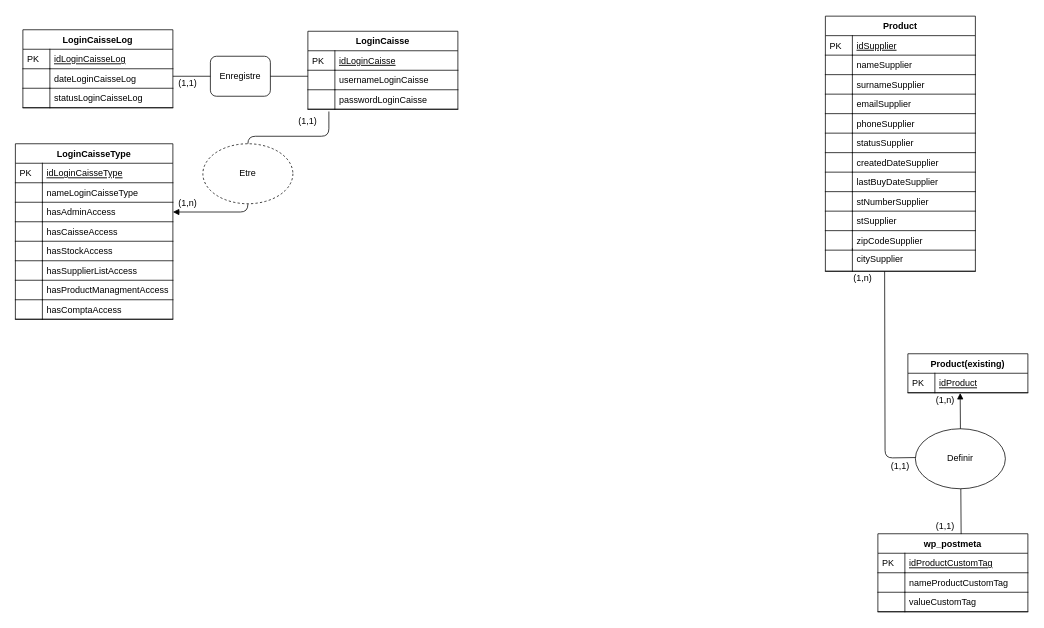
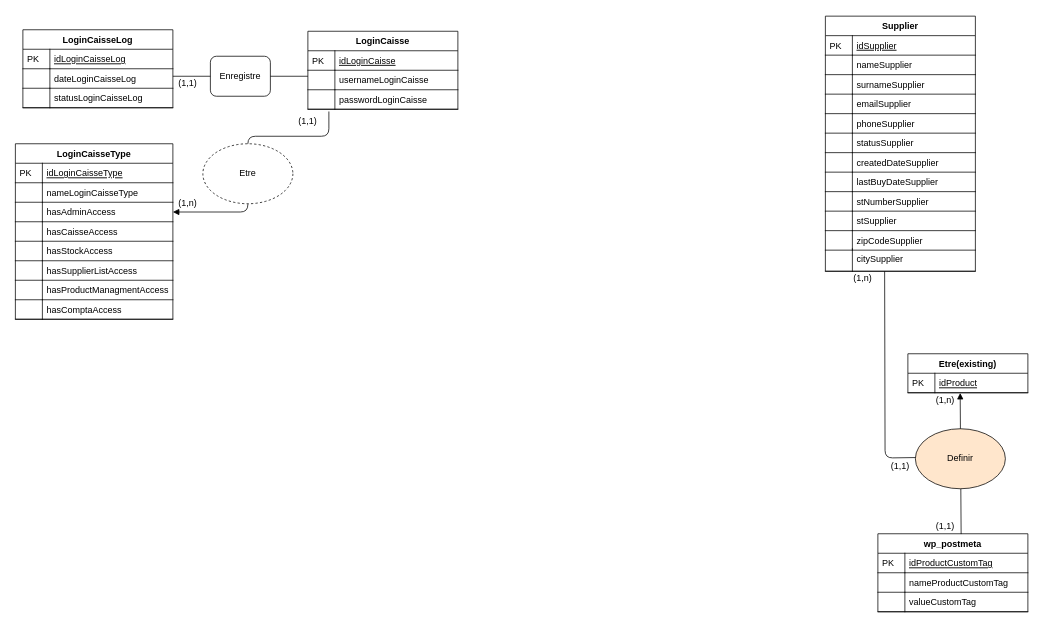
(900, 26) -> (900, 26)
(968, 364) -> (968, 364)
(960, 459) -> (960, 459)
